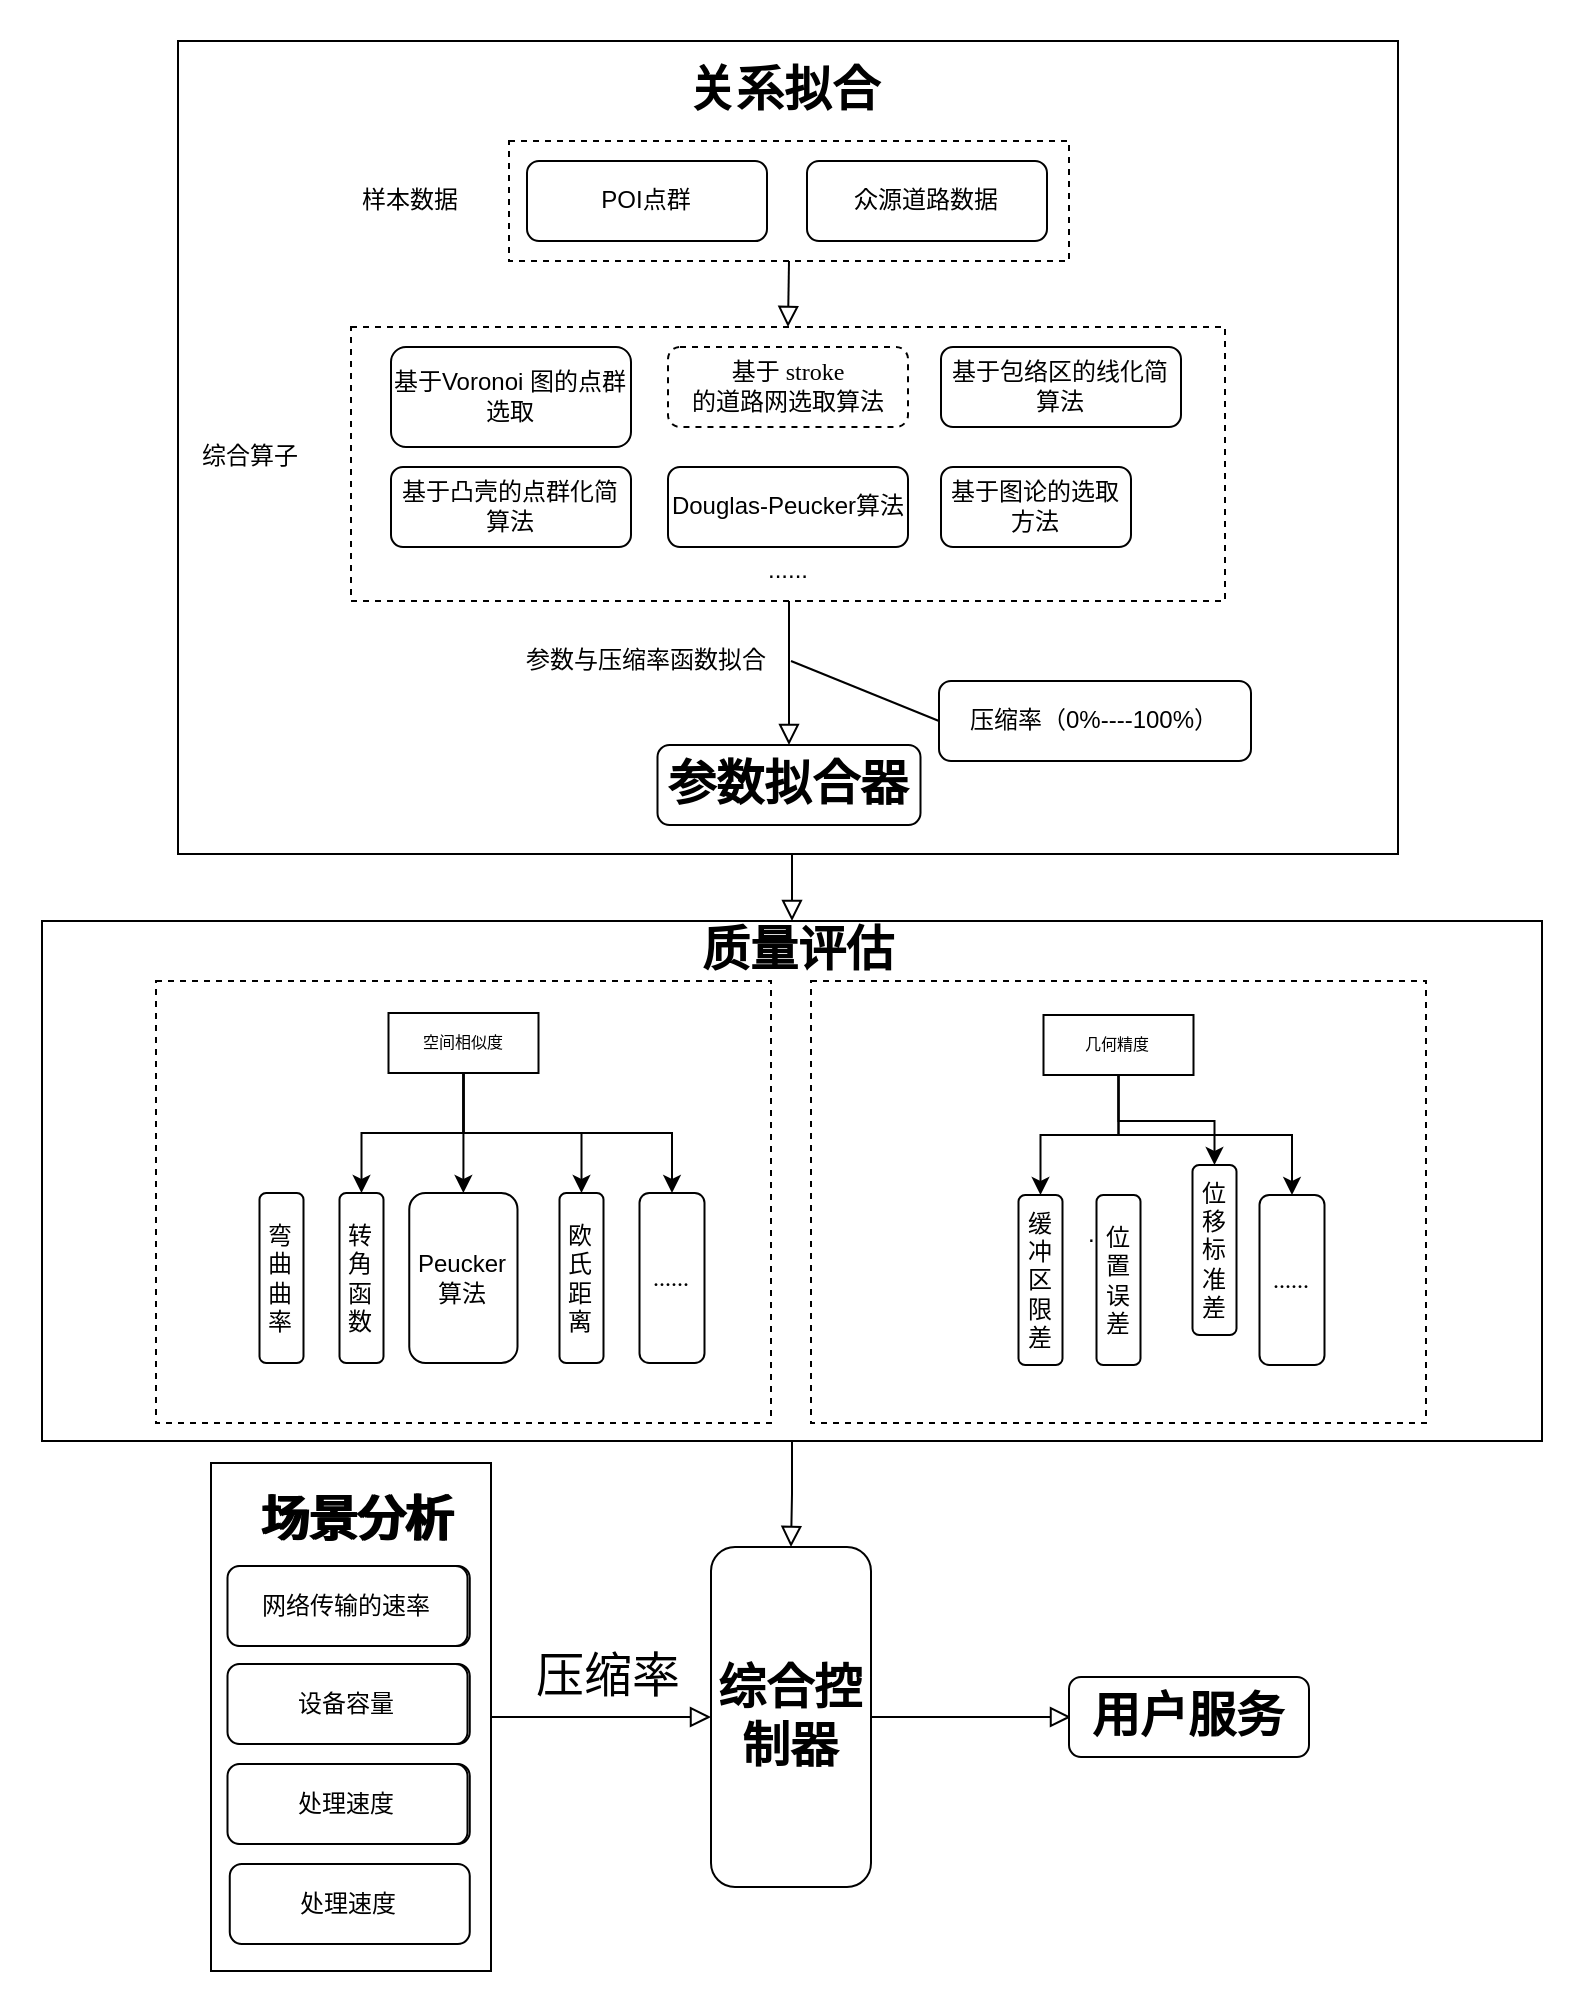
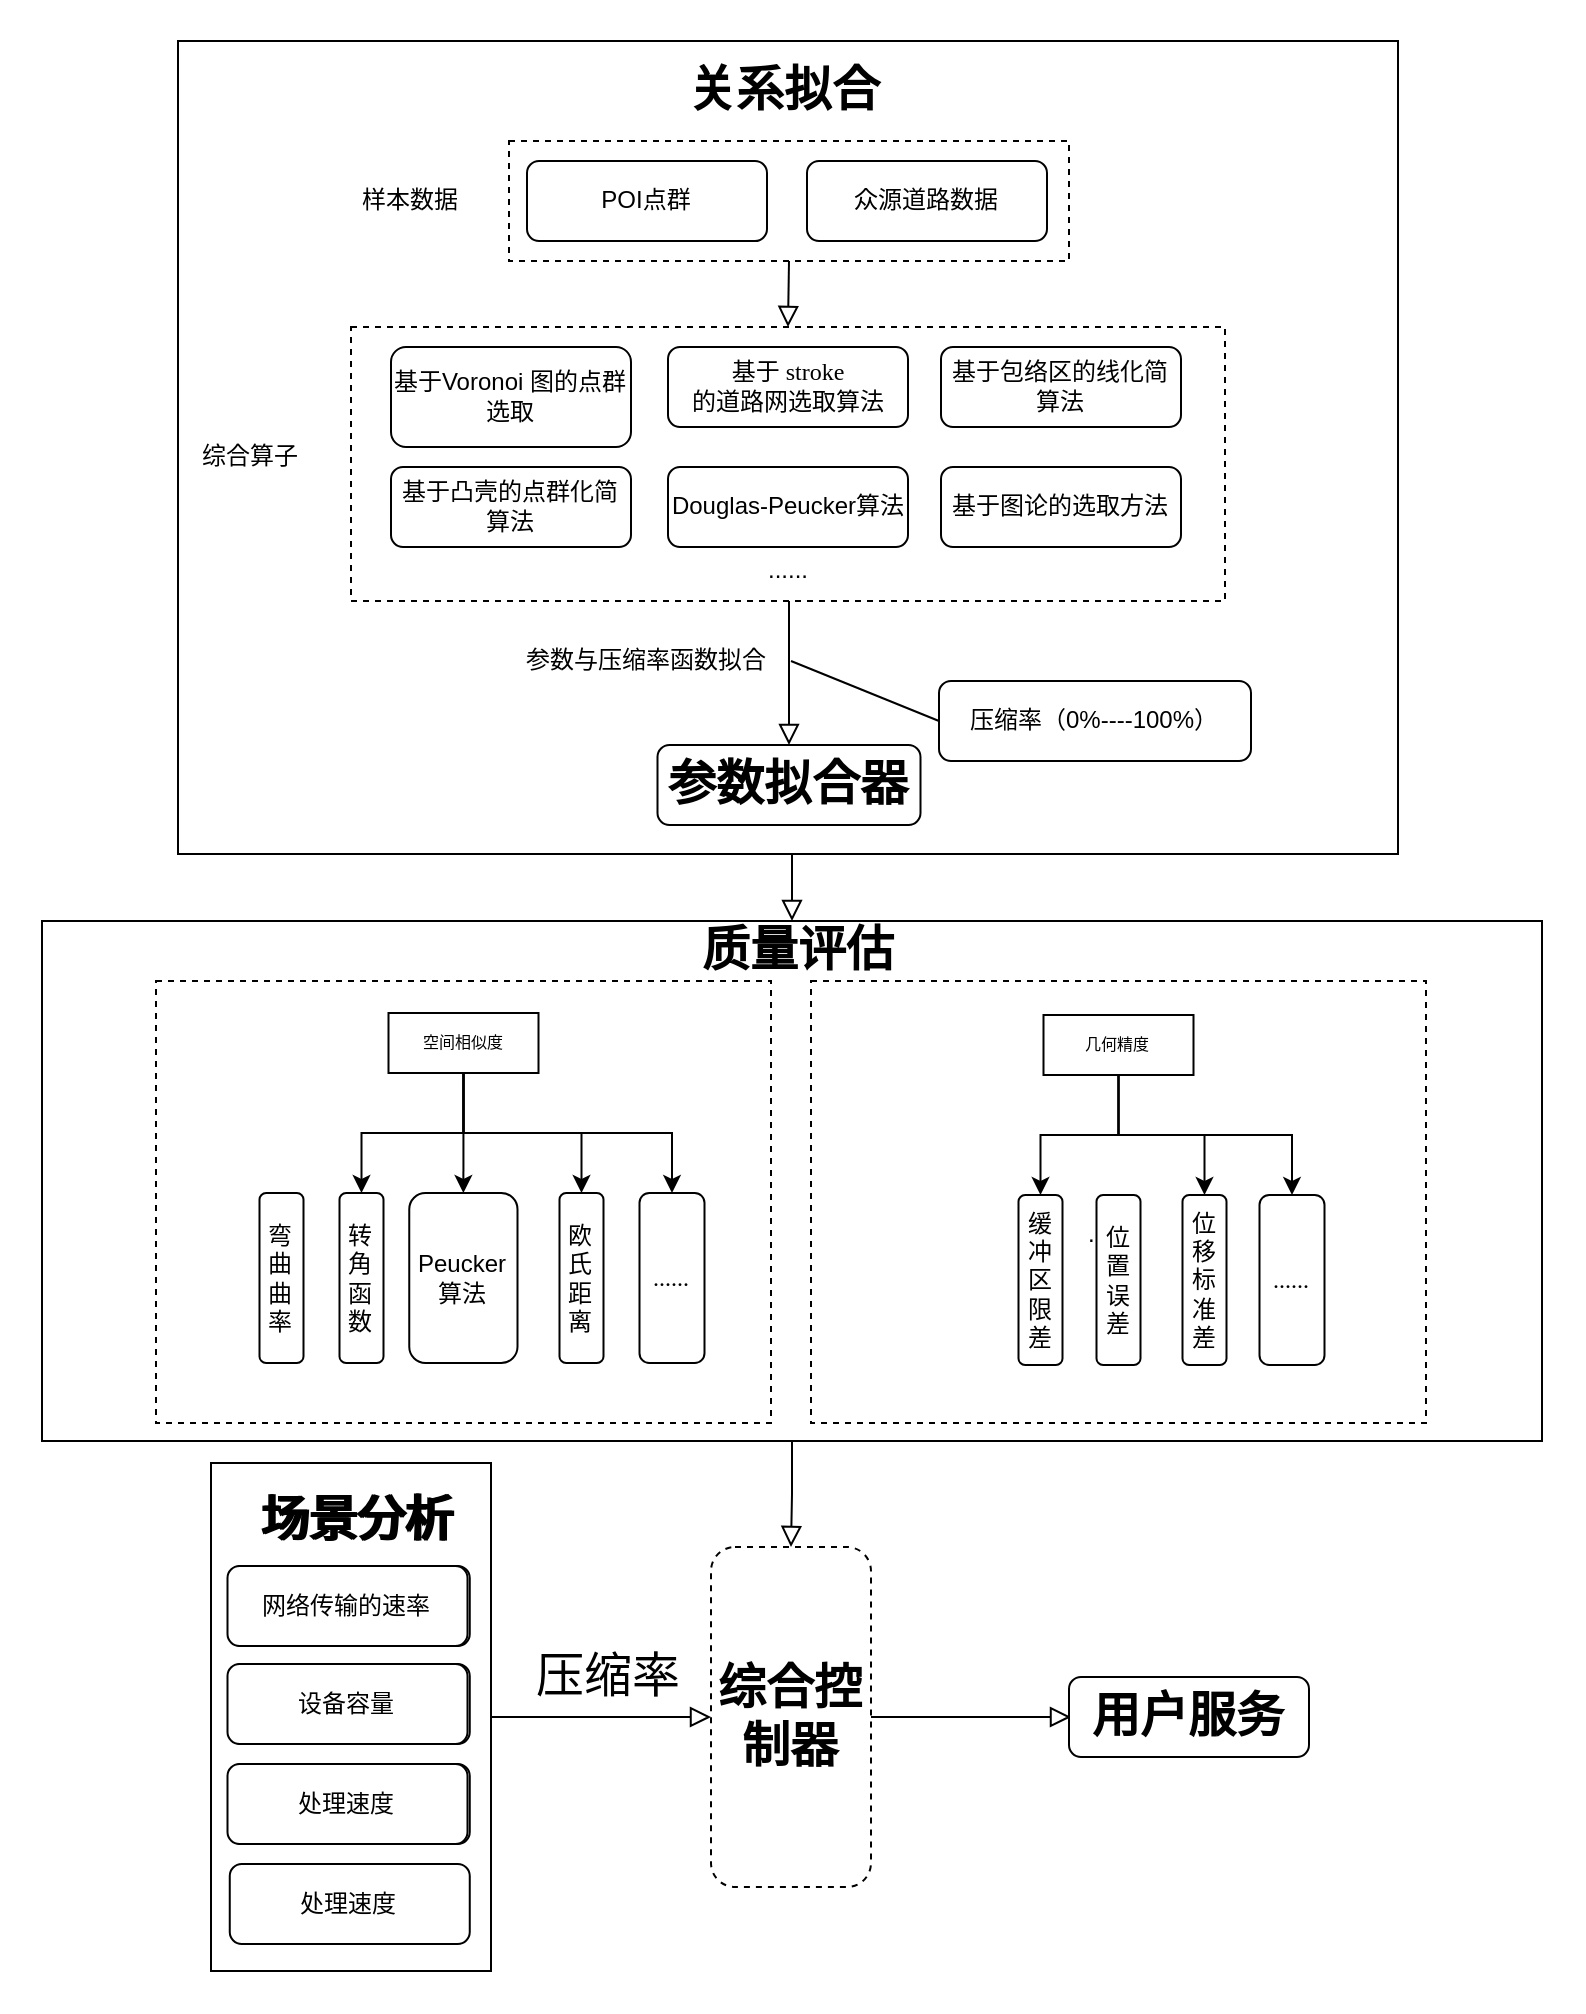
(788, 387) -> (788, 387)
(1036, 507) -> (1061, 507)
(1215, 1250) -> (1205, 1280)
(791, 1717) -> (791, 1717)
